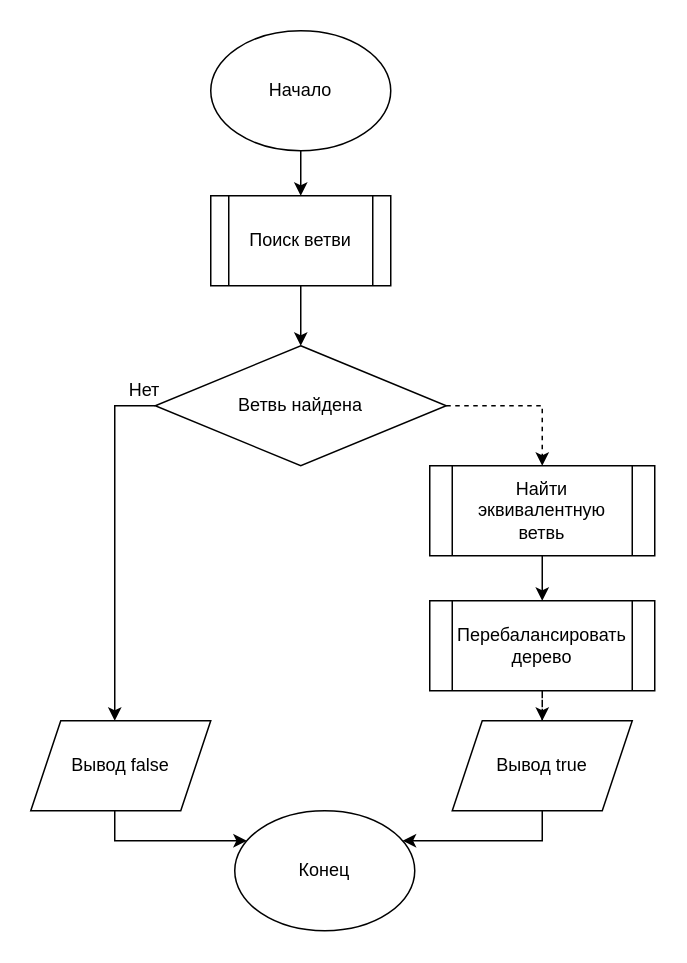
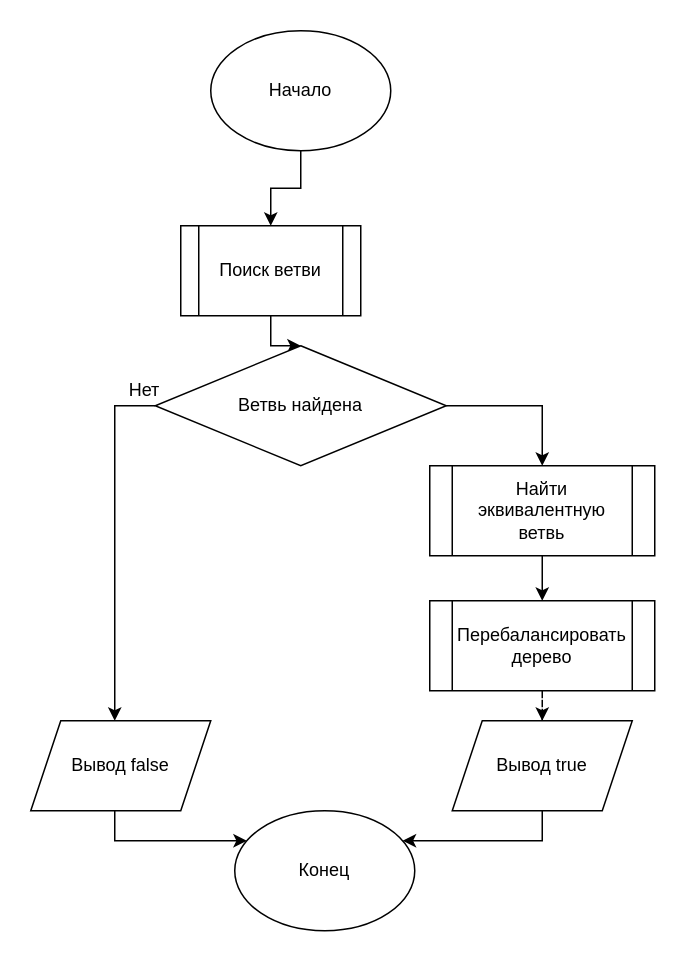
(301, 241) -> (271, 271)
(519, 406) -> (519, 406)
